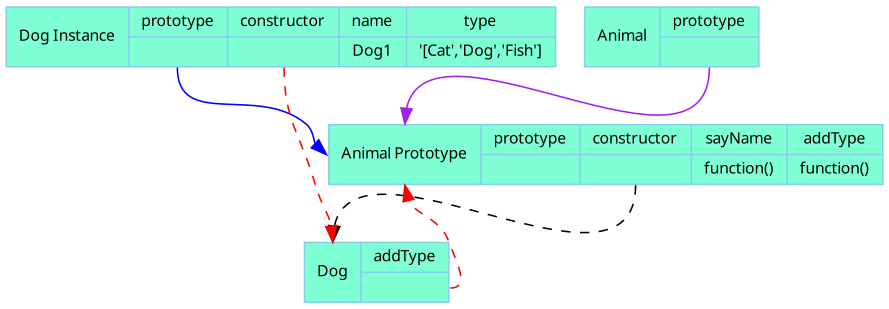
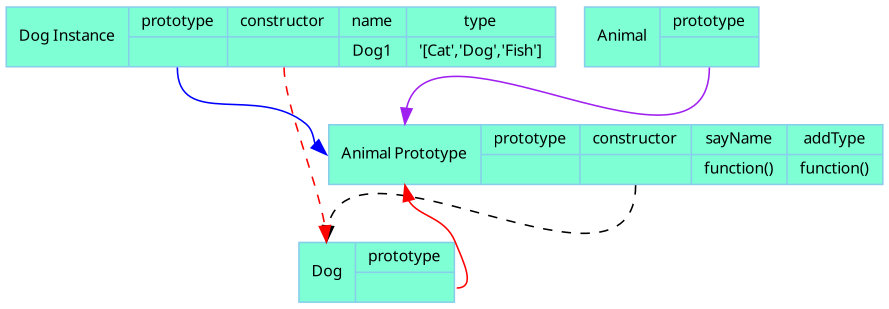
(448, 240) -> (453, 238)
(405, 257) -> (405, 257)
